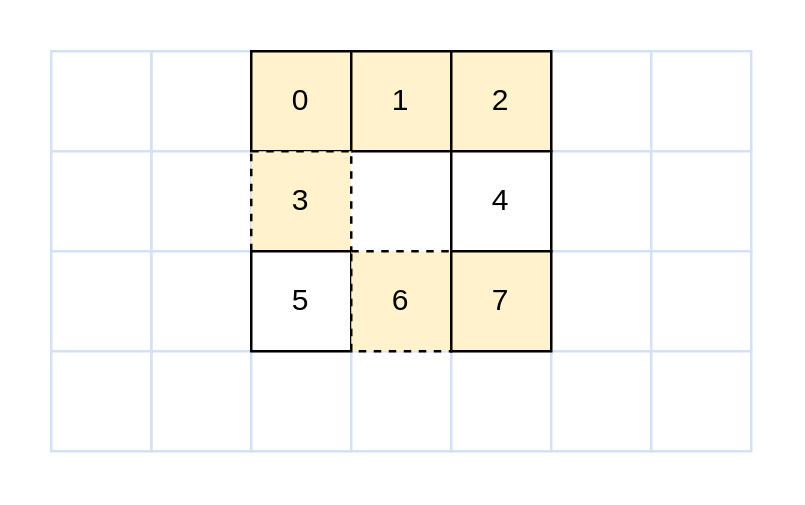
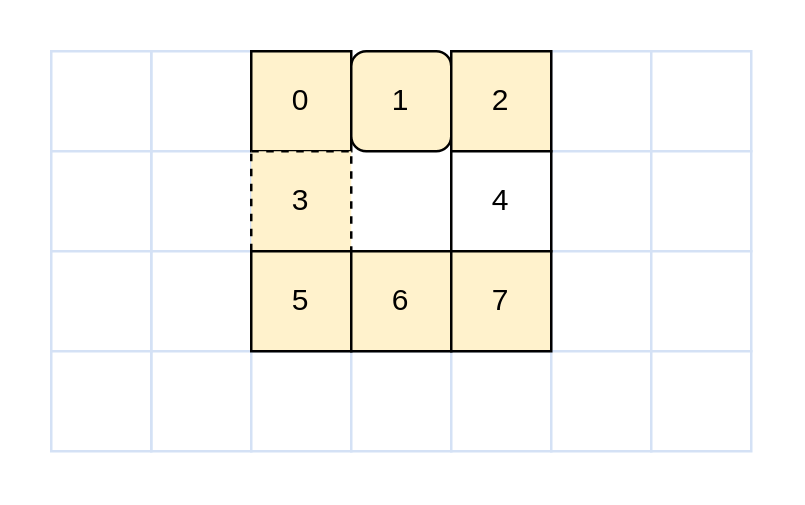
(401, 101) -> (401, 101)
(301, 301) -> (301, 301)
(401, 301) -> (401, 301)
